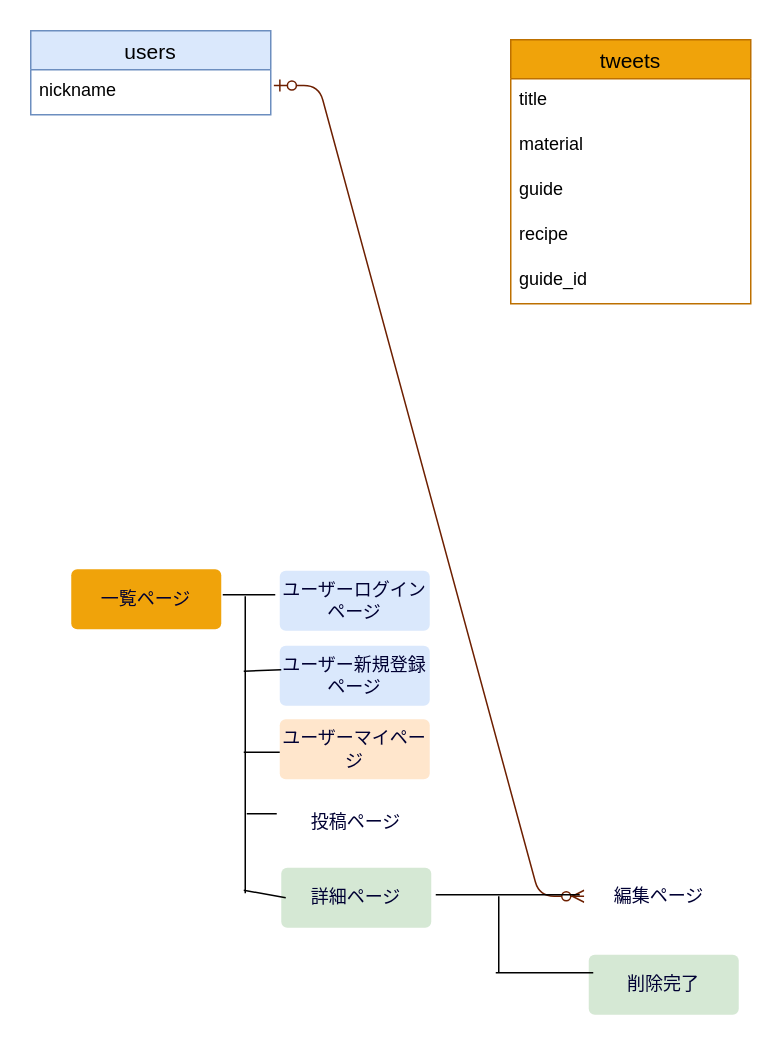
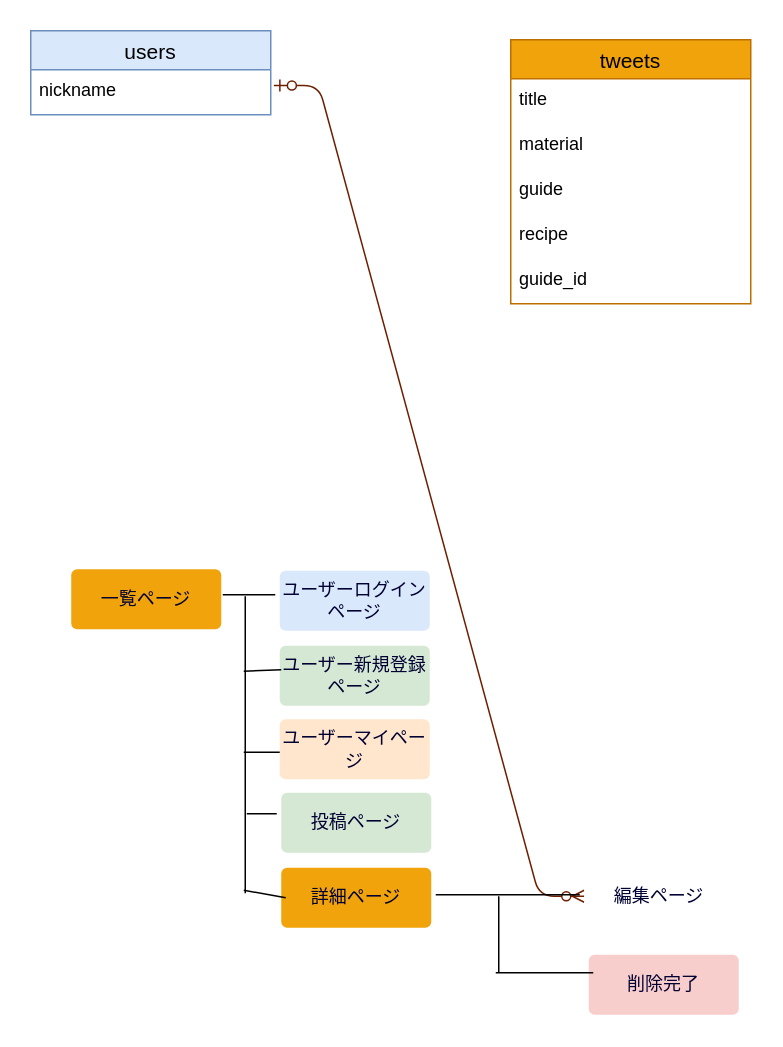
(355, 676) -> (355, 676)
(356, 823) -> (356, 823)
(356, 898) -> (356, 898)
(664, 985) -> (664, 985)
